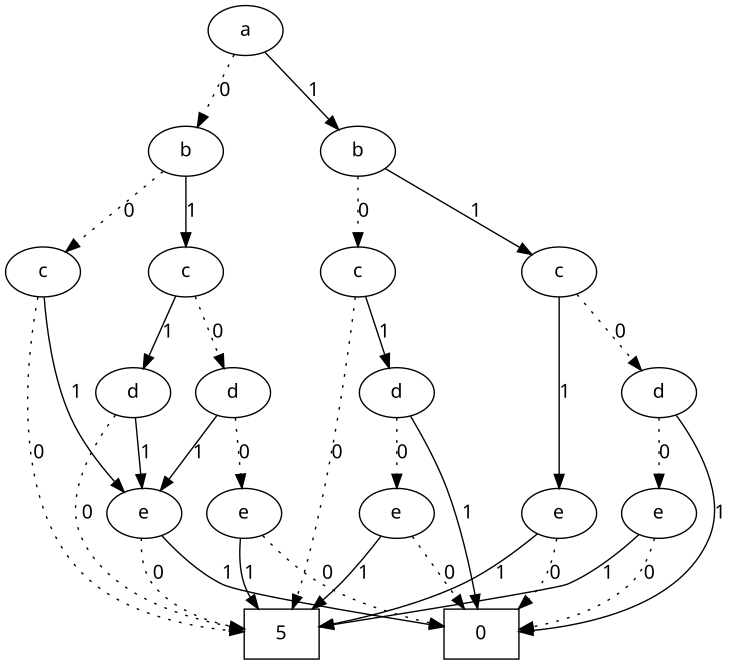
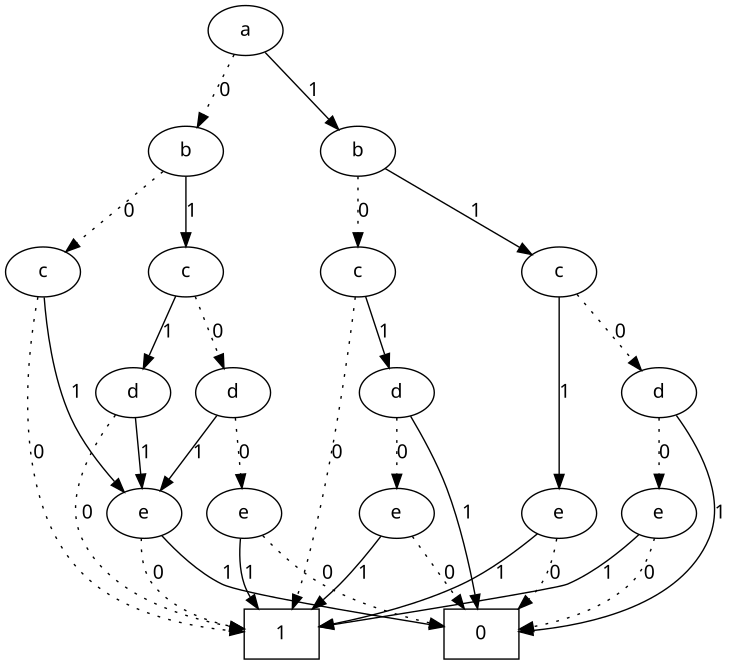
(282, 634) -> (282, 634)
